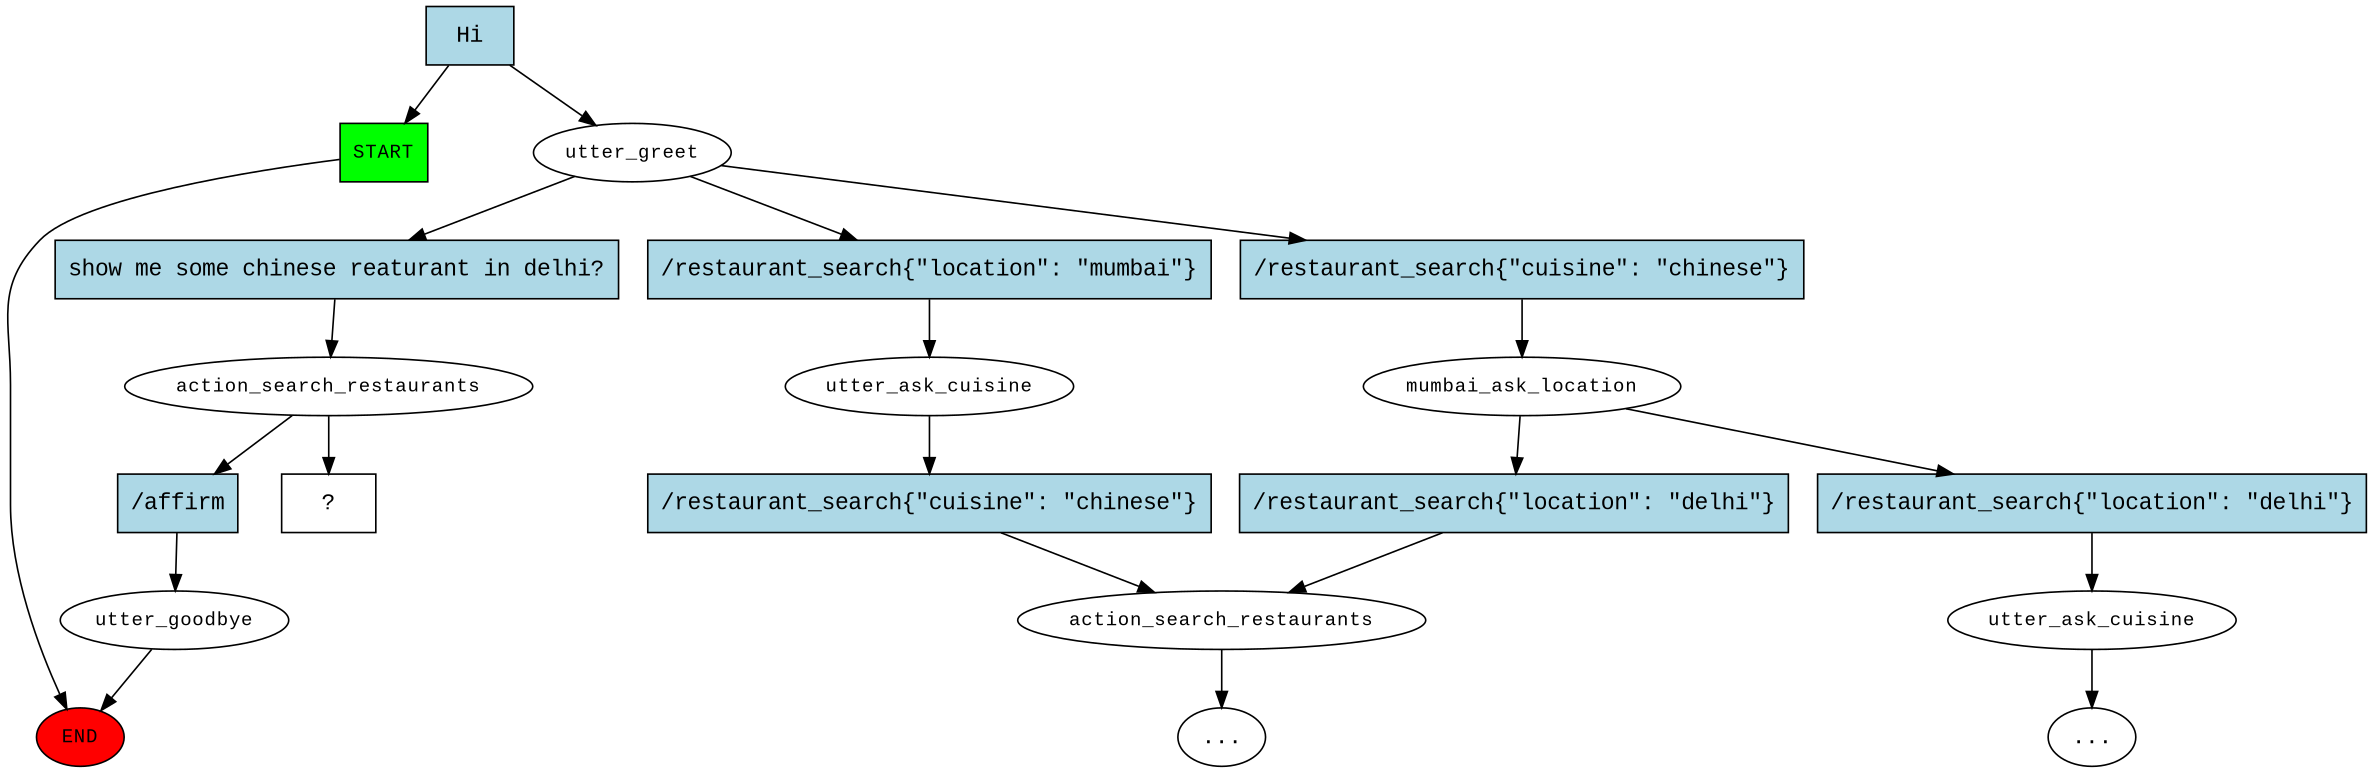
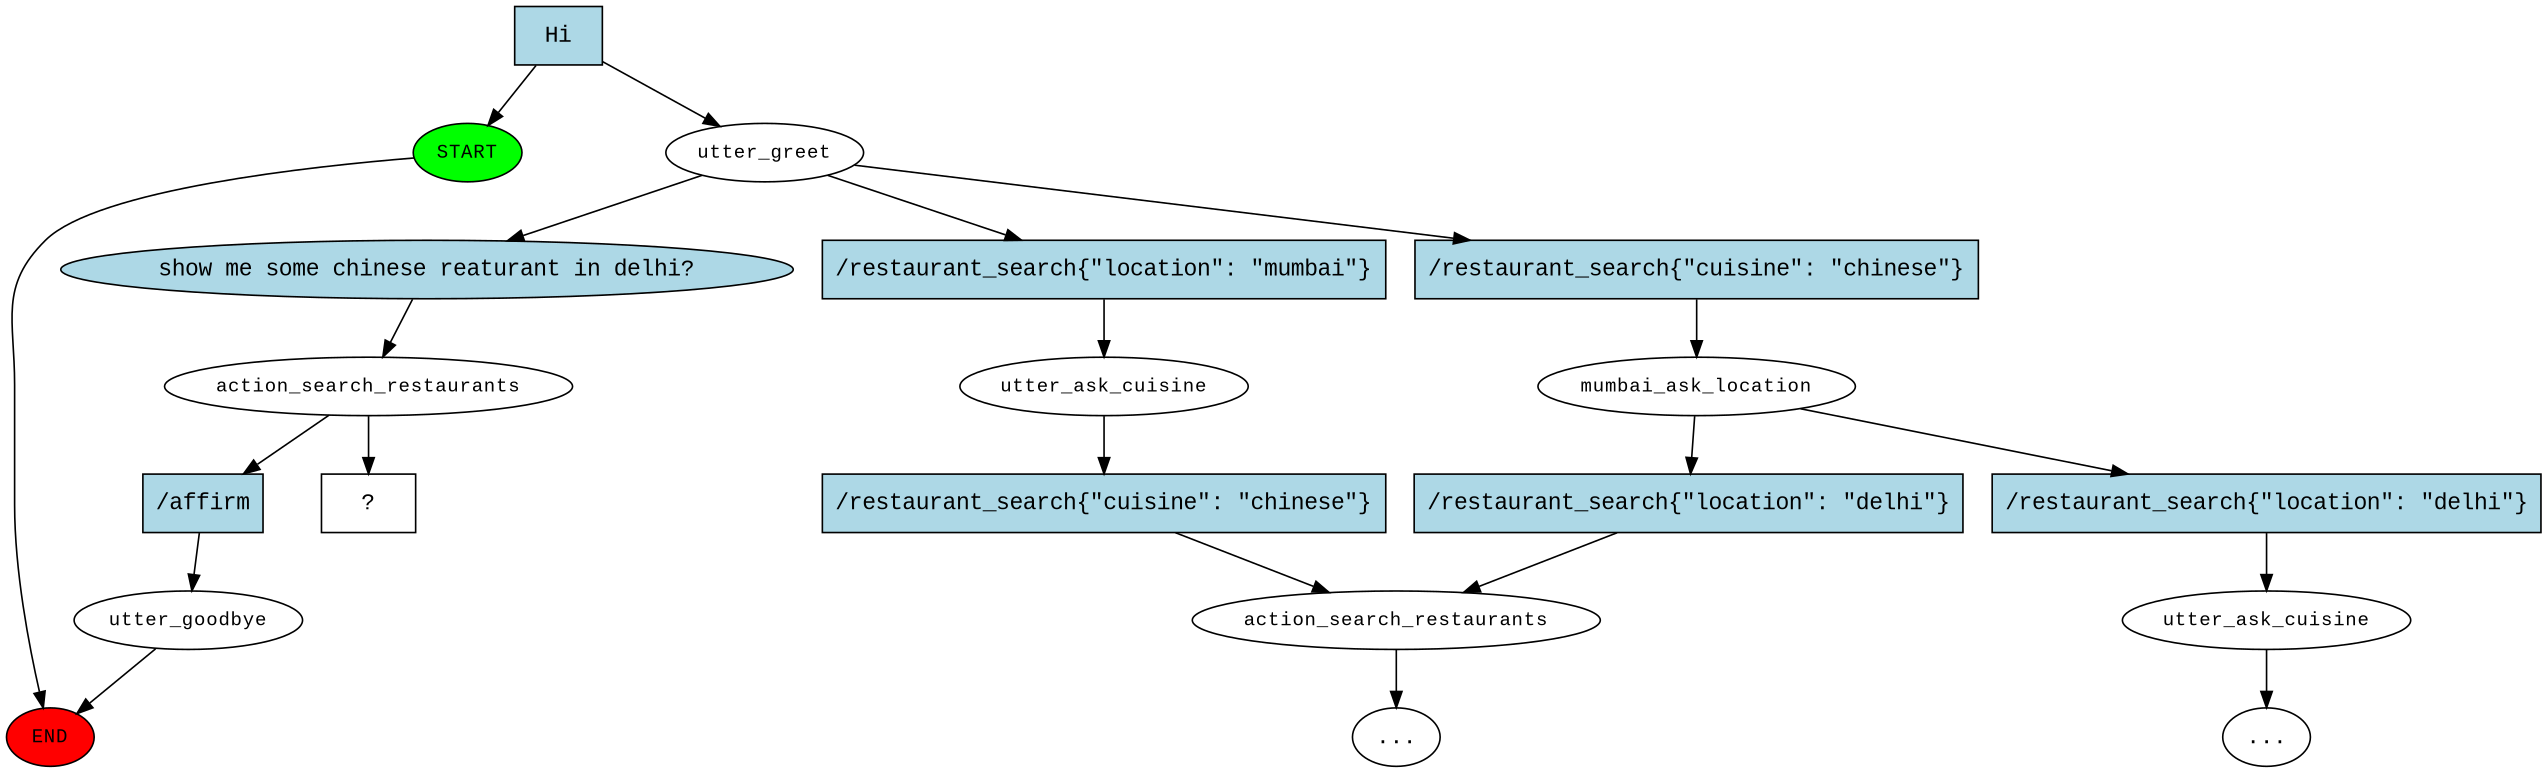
(384, 153) -> (468, 153)
(337, 270) -> (427, 270)
